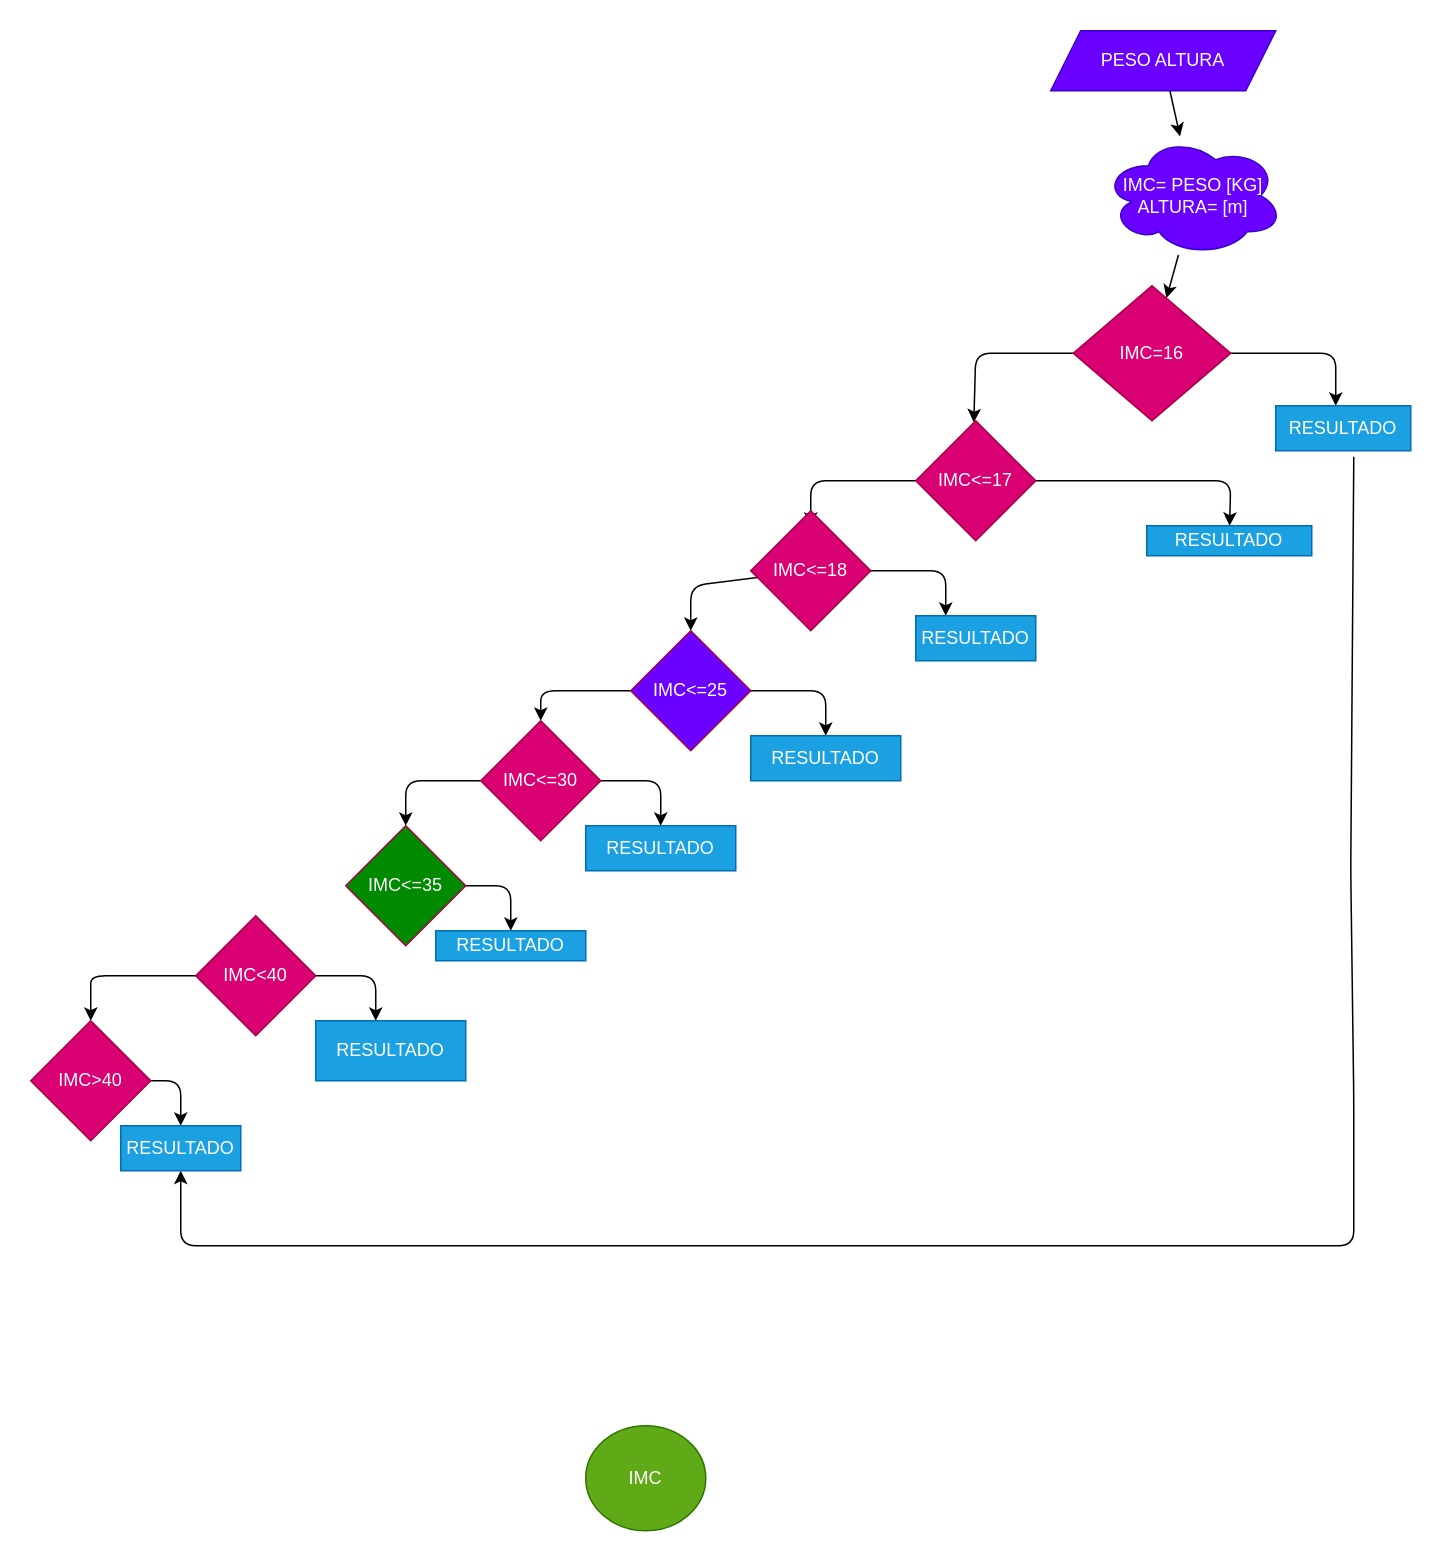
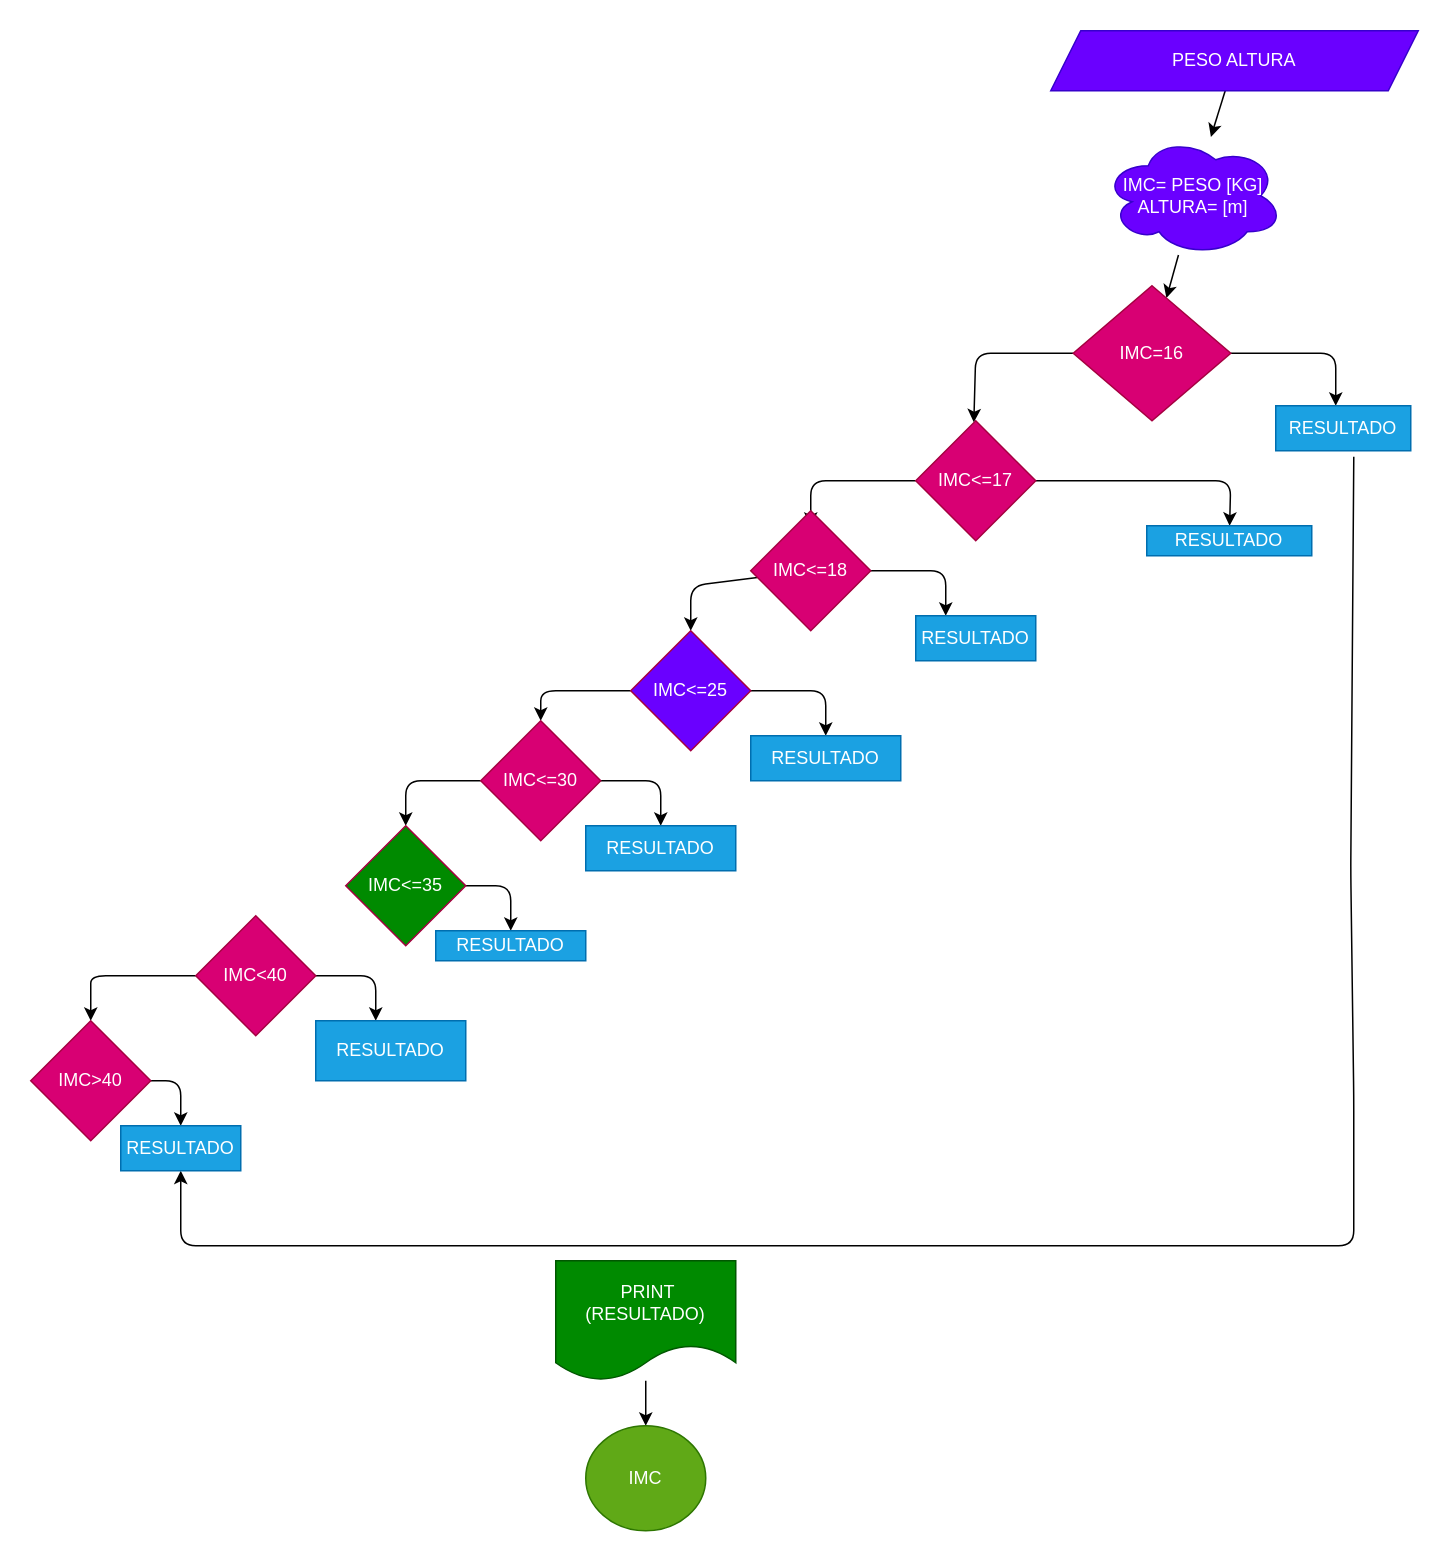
(1163, 61) -> (1235, 61)
none -> (646, 1321)
none -> (646, 1398)
